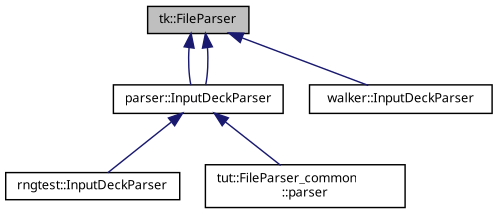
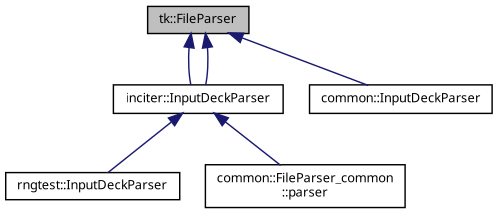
(198, 99) -> (198, 99)
(401, 99) -> (401, 99)
(305, 186) -> (305, 186)
